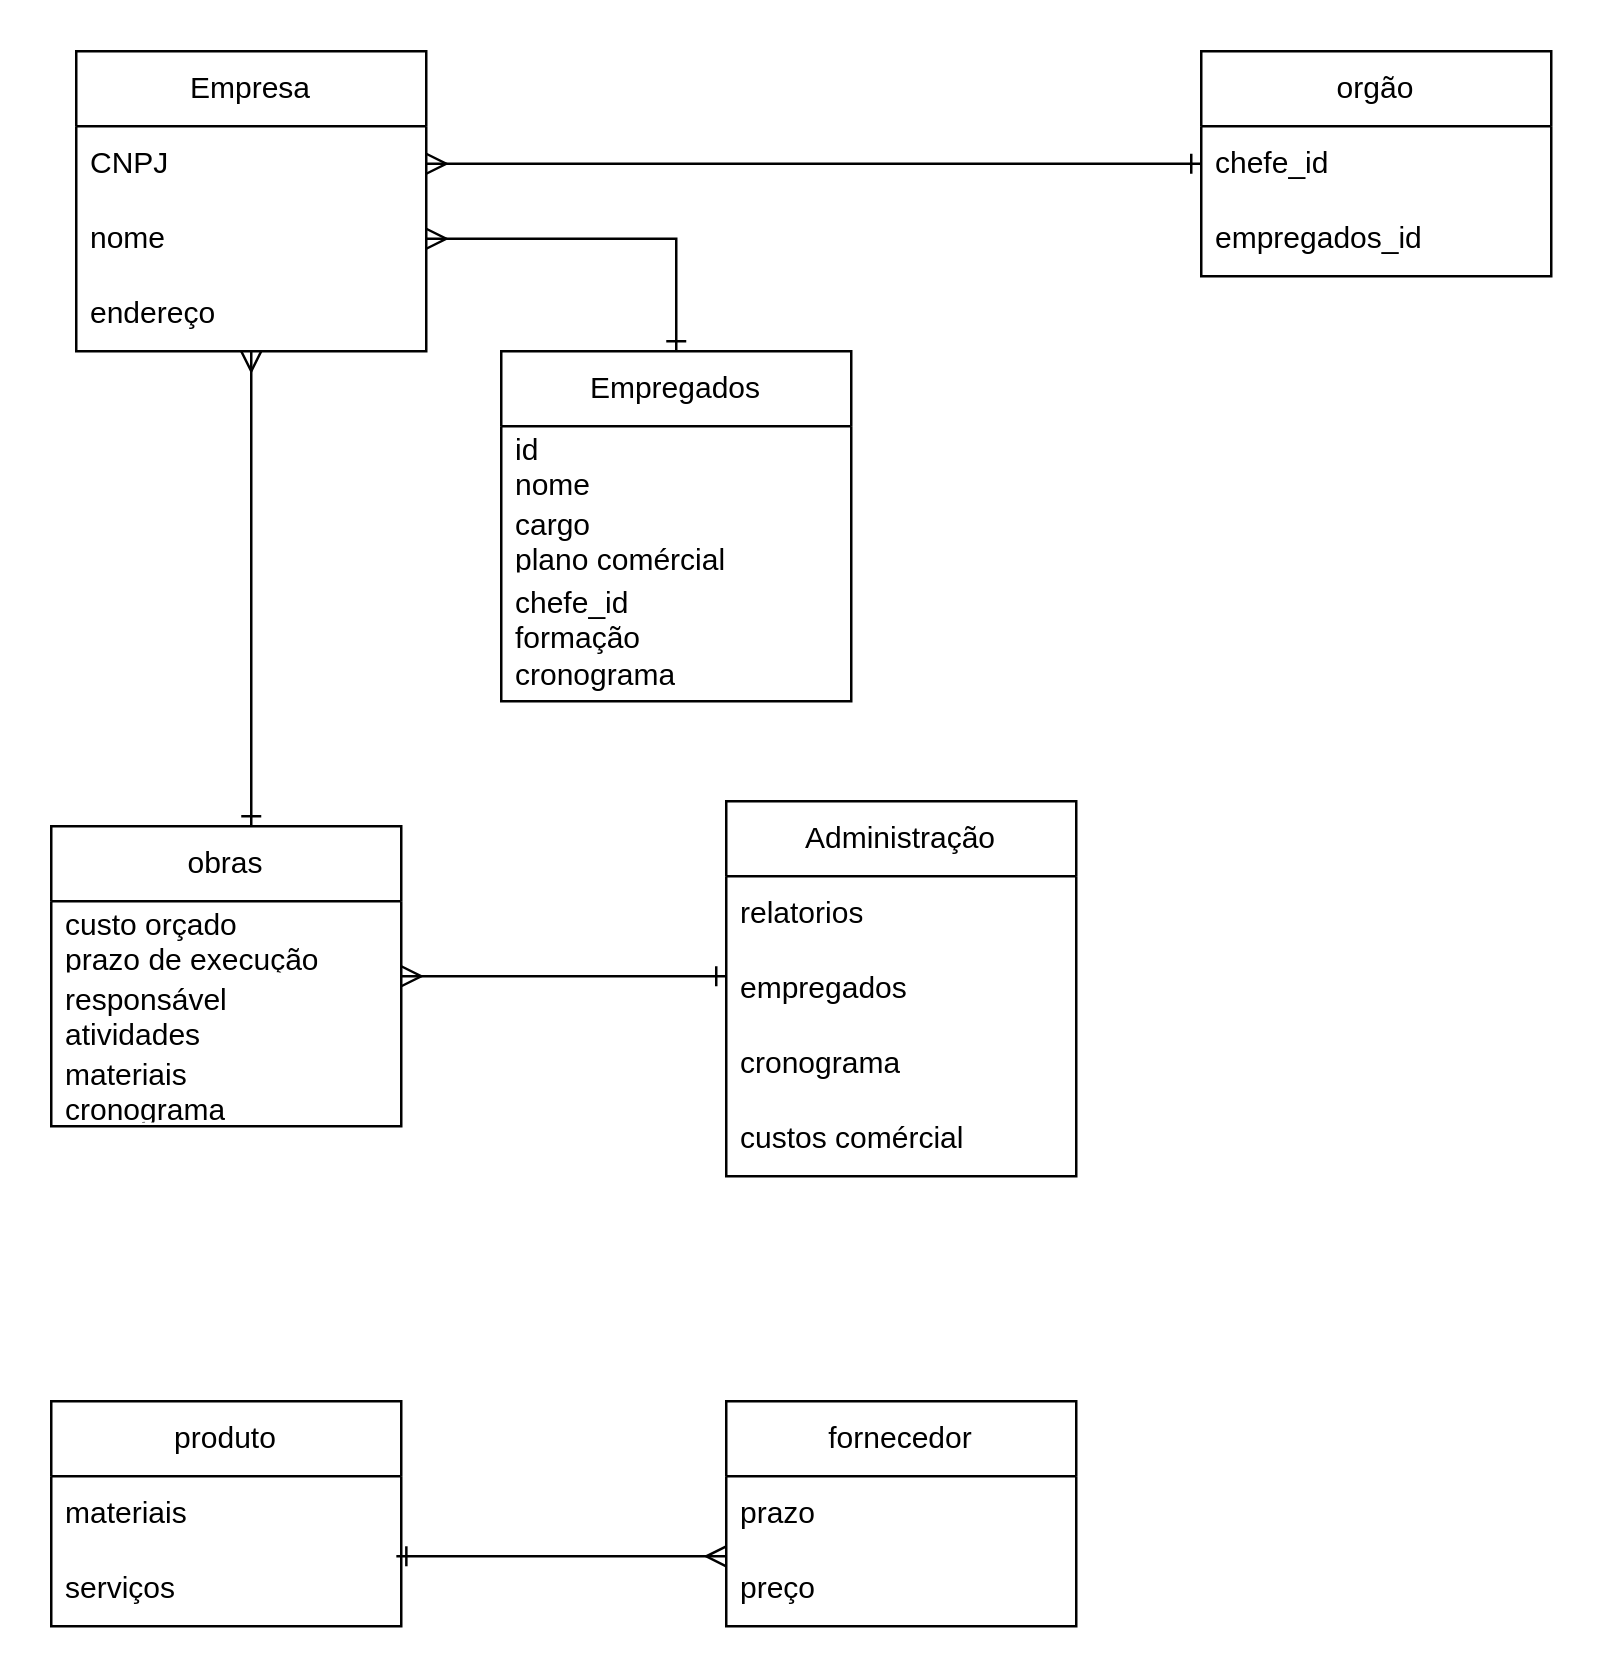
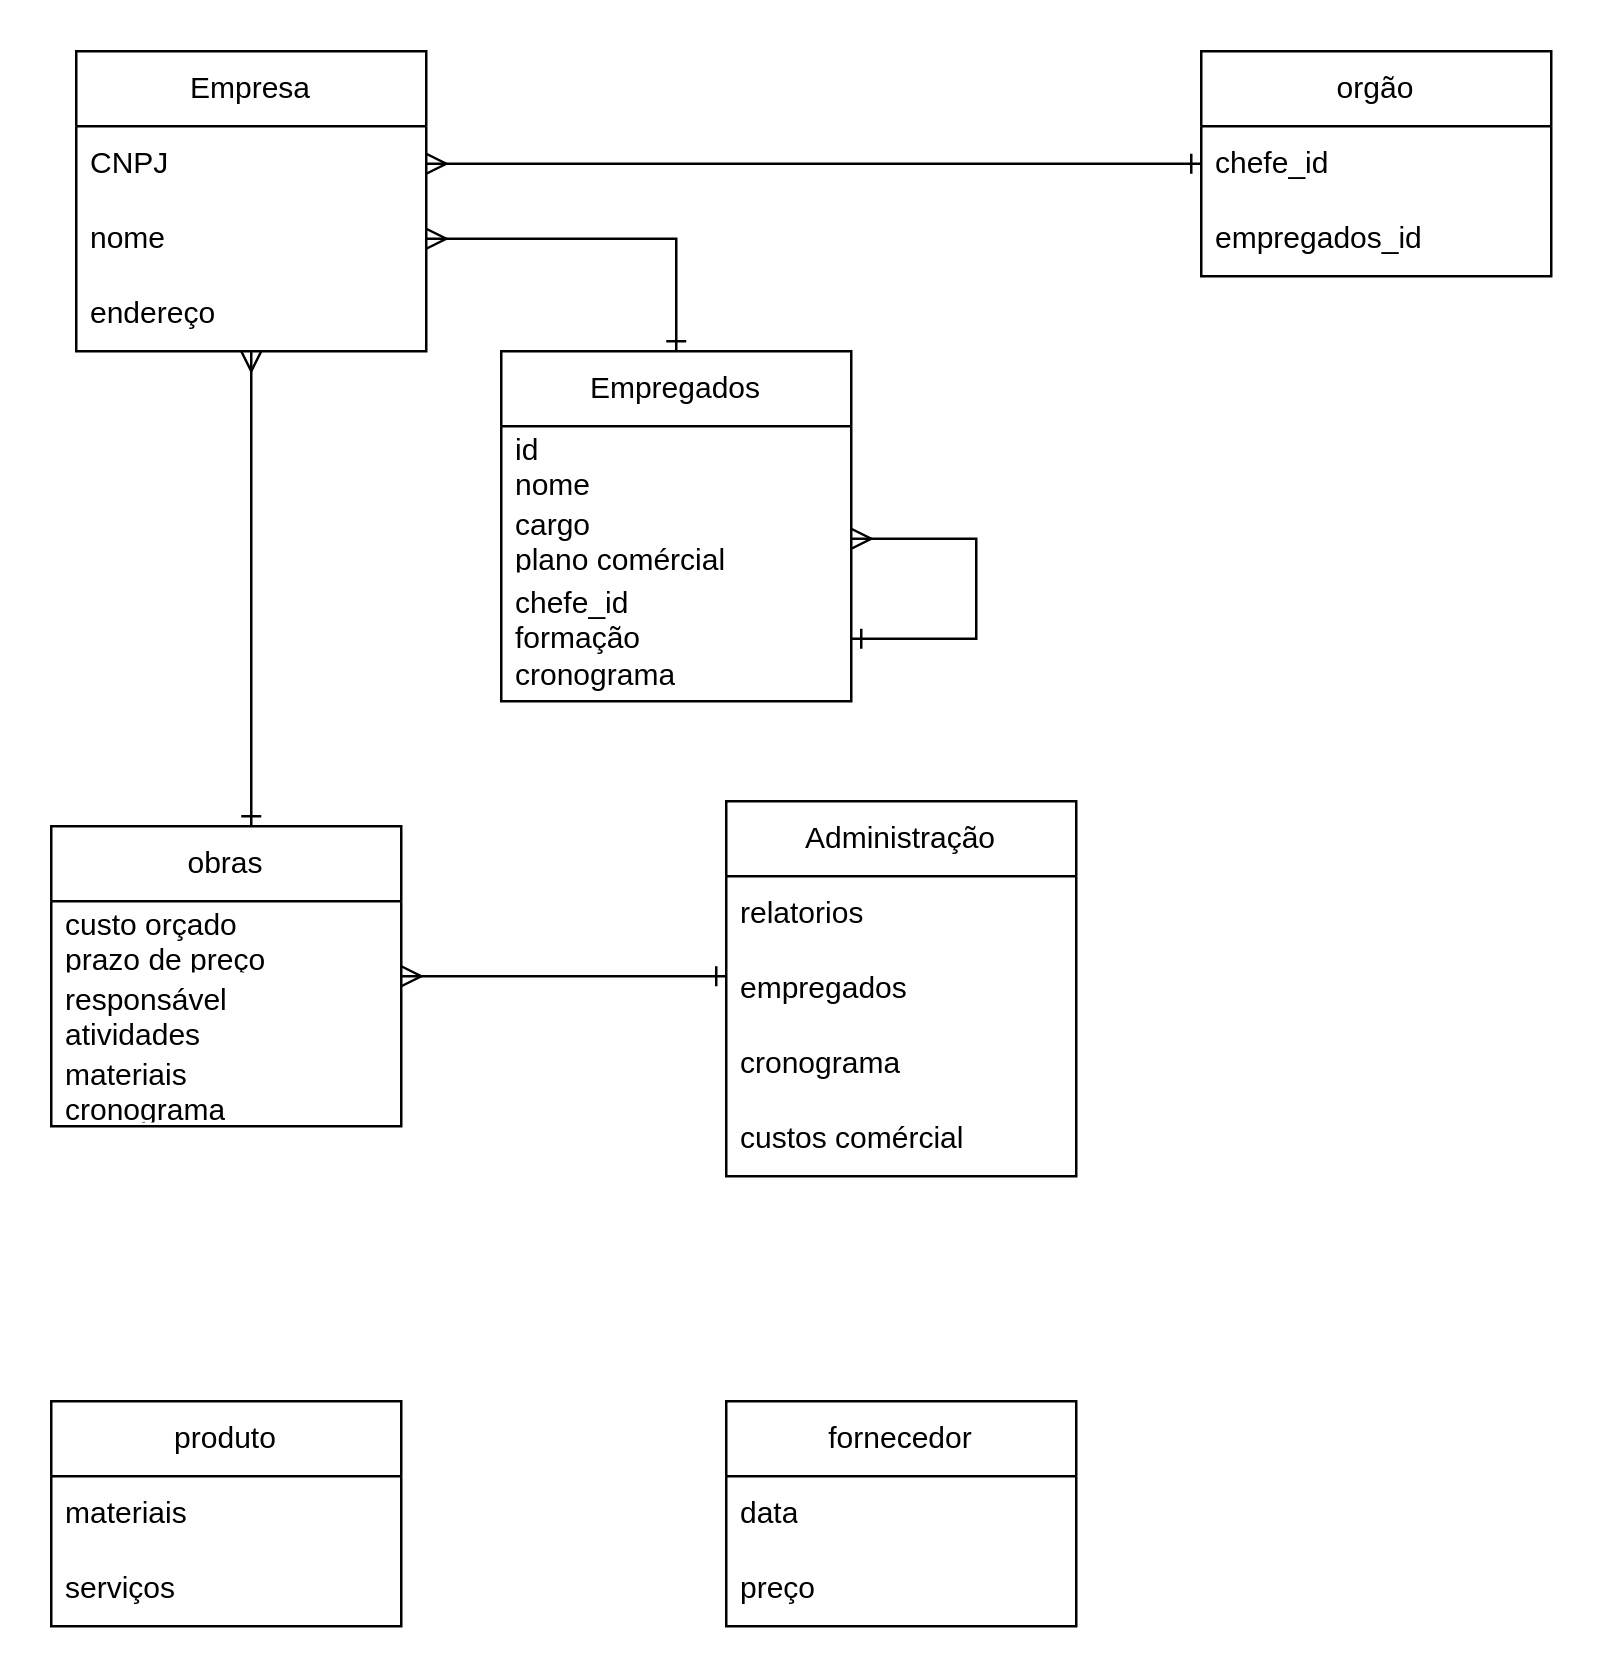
none -> (976, 589)
(201, 939) -> (176, 939)
(783, 1514) -> (775, 1514)
(564, 1556) -> none
